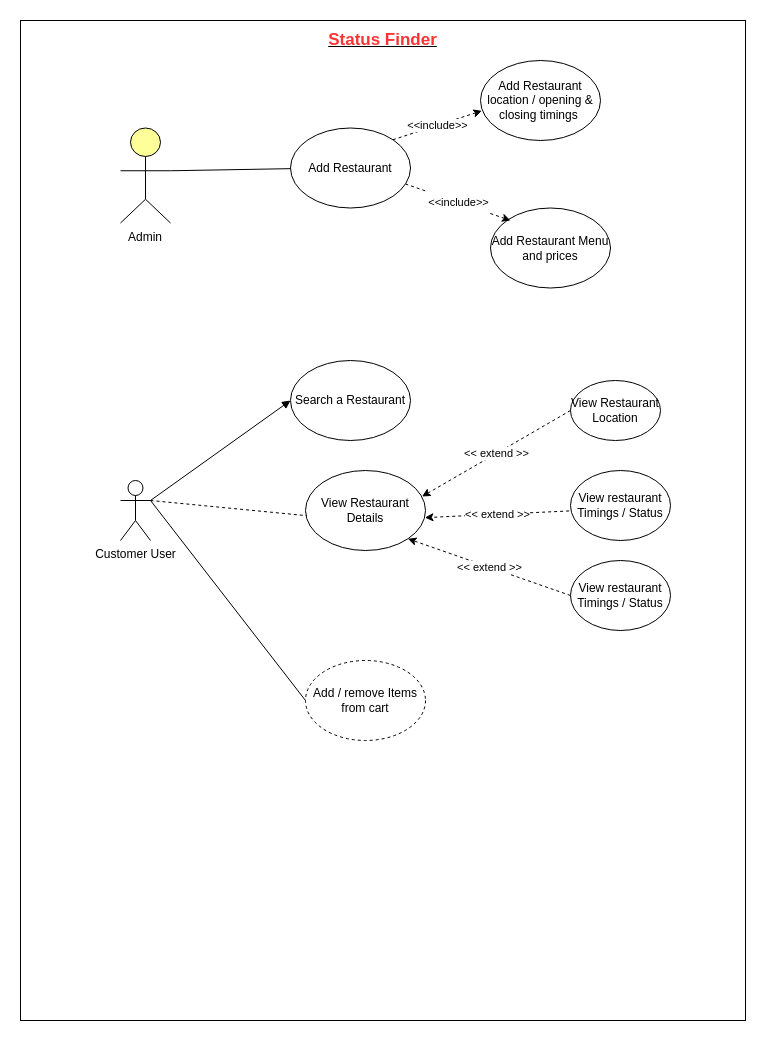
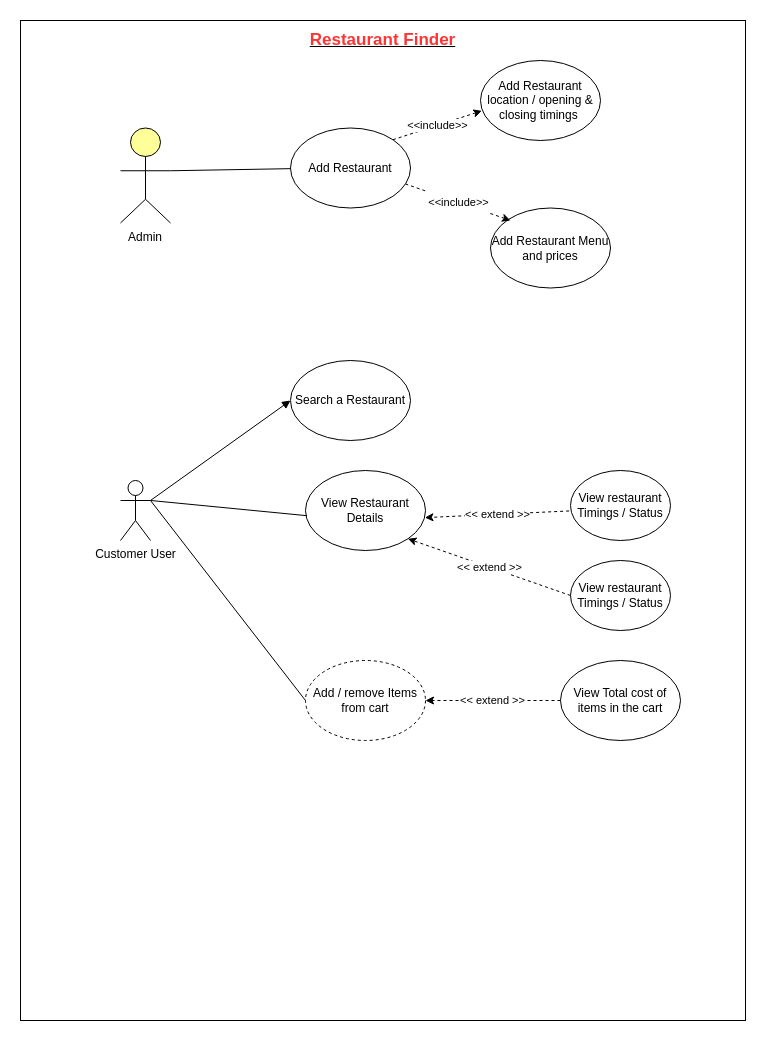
(383, 41) -> (383, 41)
(616, 411) -> none
(499, 452) -> none
(230, 508) -> (230, 508)
none -> (496, 701)
none -> (621, 701)
